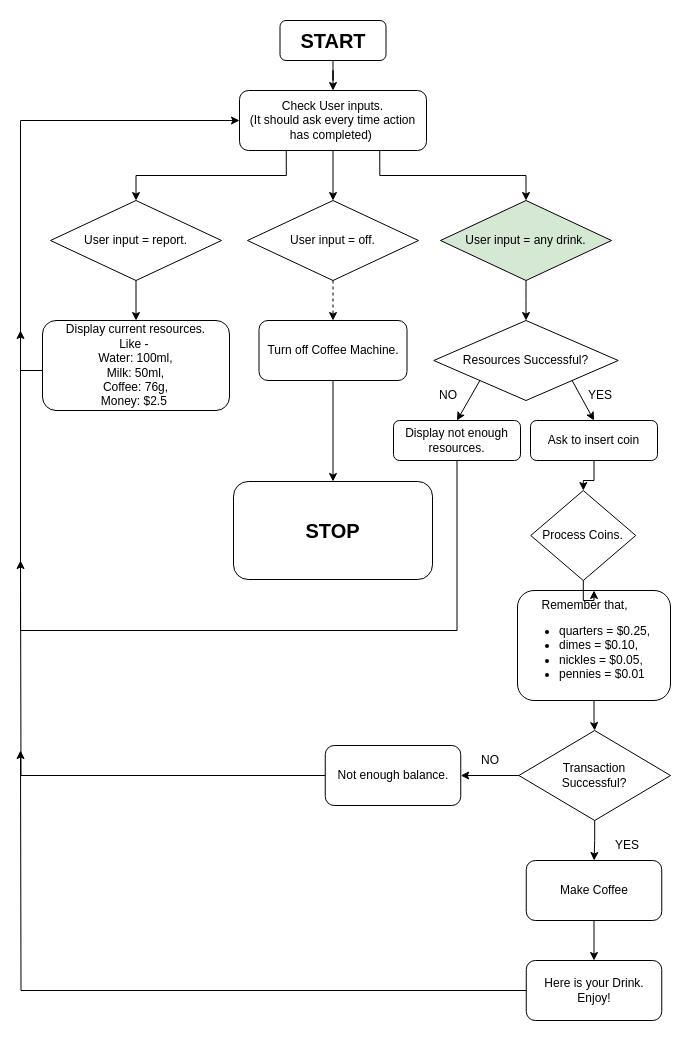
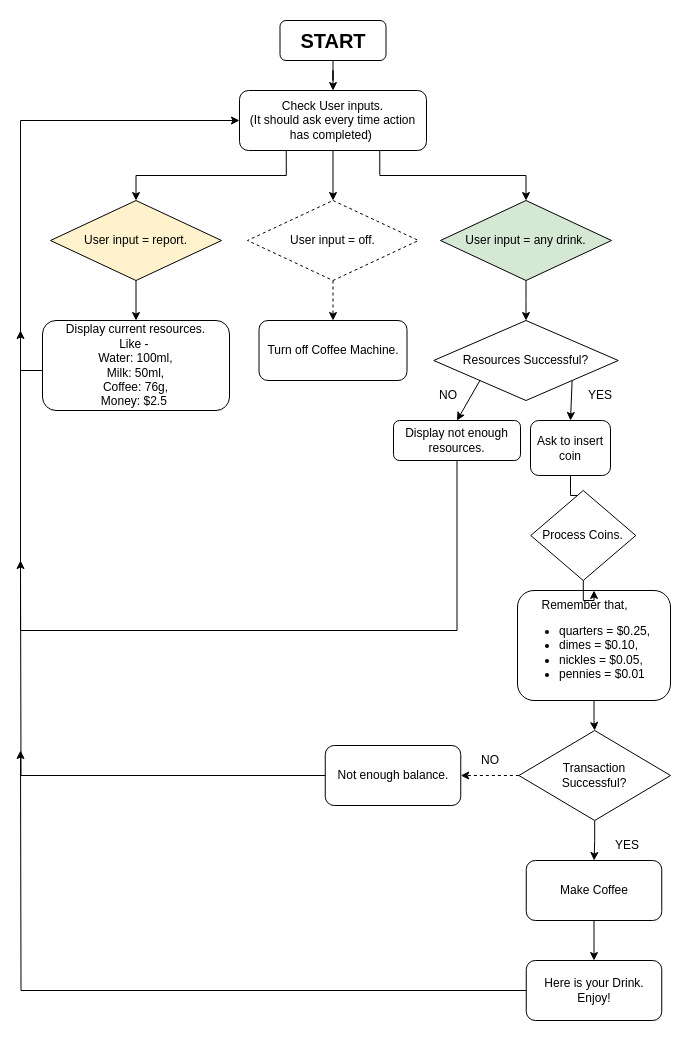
(136, 241) -> (136, 241)
(333, 241) -> (333, 241)
(333, 428) -> none
(594, 441) -> (571, 448)
(333, 531) -> none
(494, 776) -> (494, 776)
